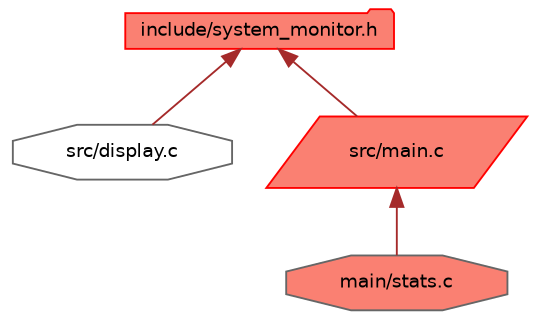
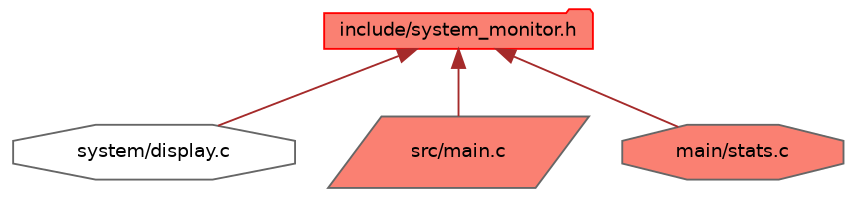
(122, 152) -> (154, 152)
(397, 152) -> (459, 152)
(397, 231) -> (596, 92)
